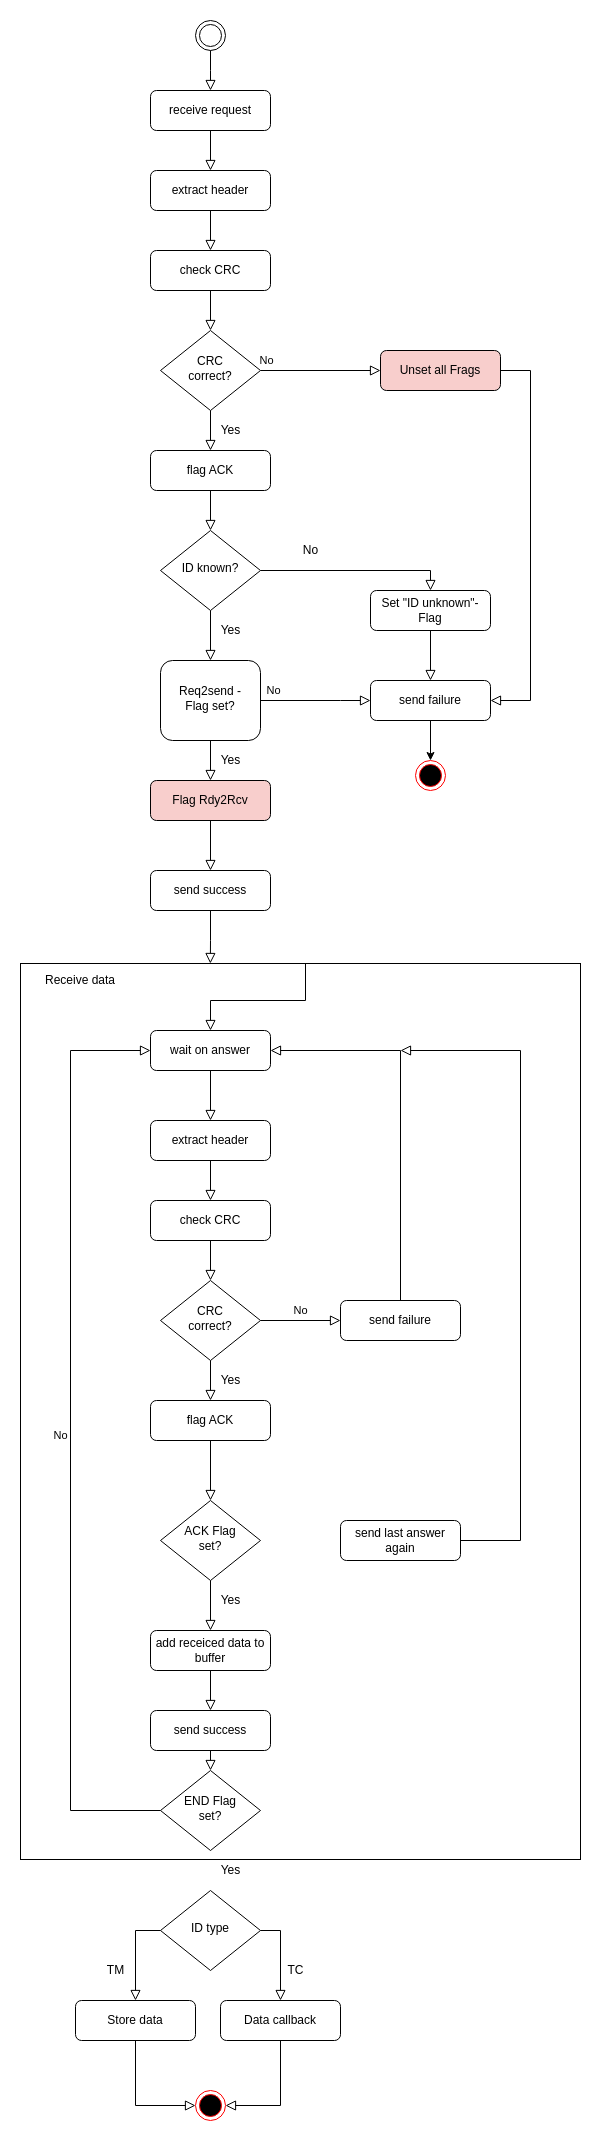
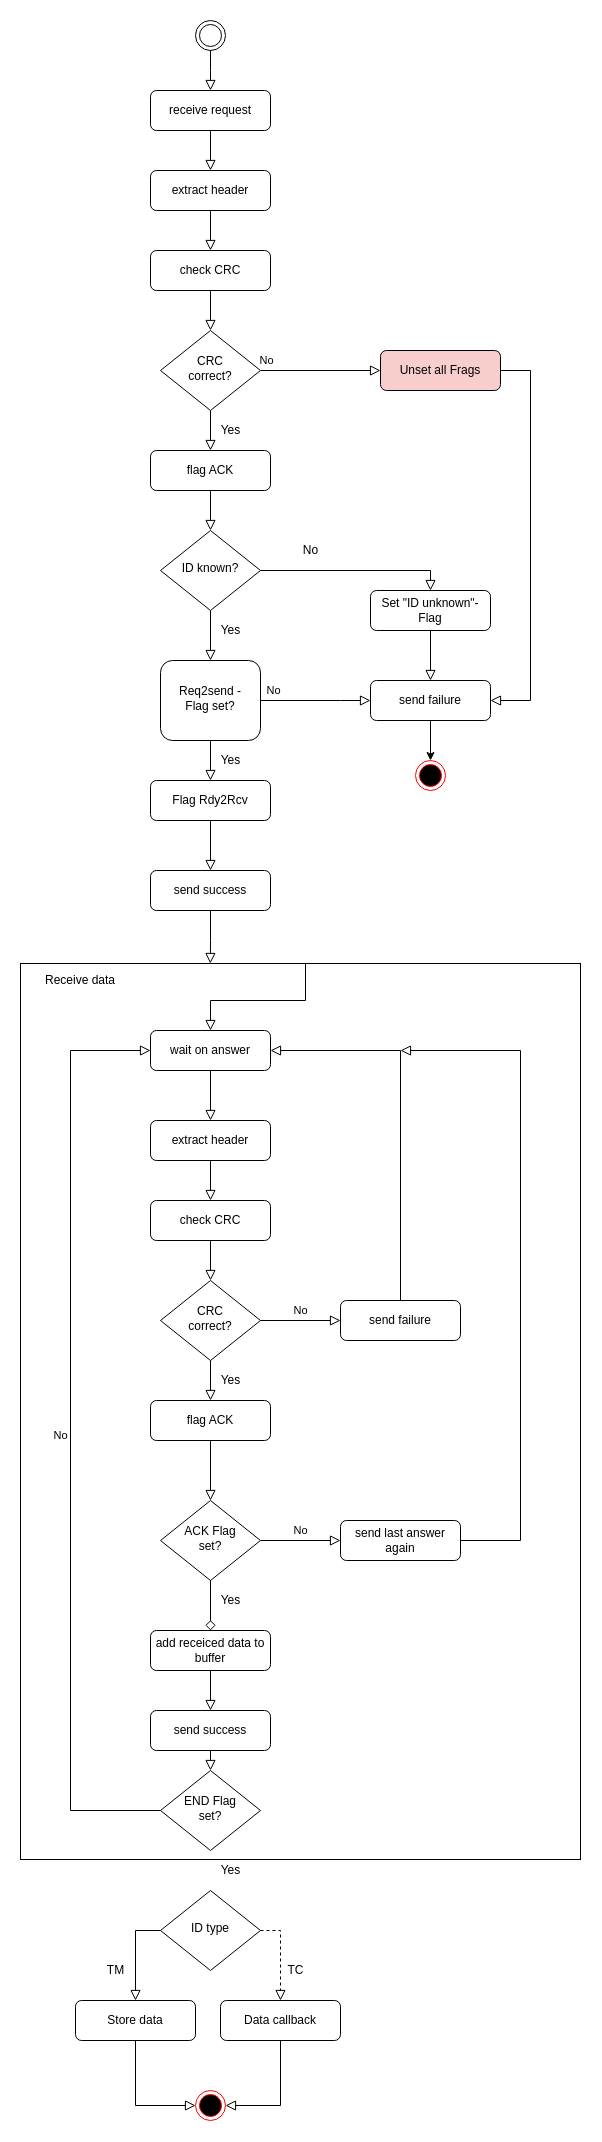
(211, 801) -> (211, 801)
none -> (295, 1541)
(211, 1619) -> (211, 1619)
(281, 1951) -> (281, 1951)
